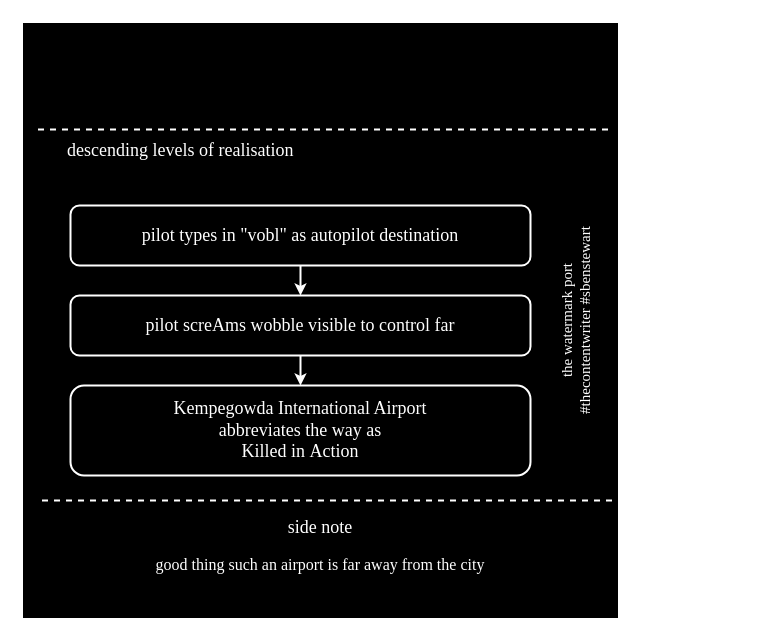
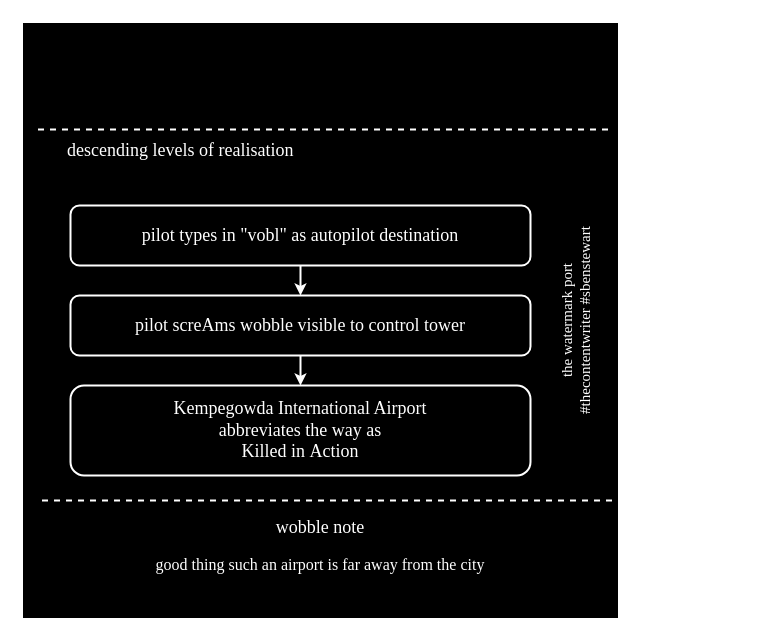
(301, 326) -> (301, 326)
(321, 528) -> (321, 528)
